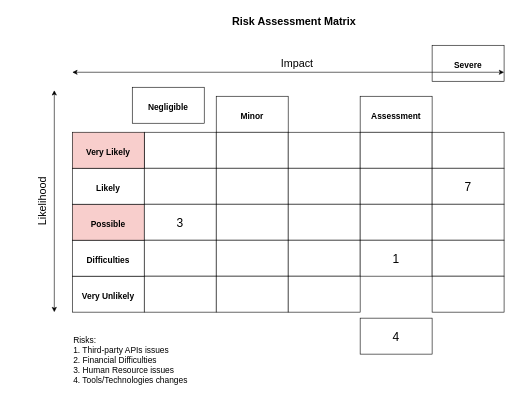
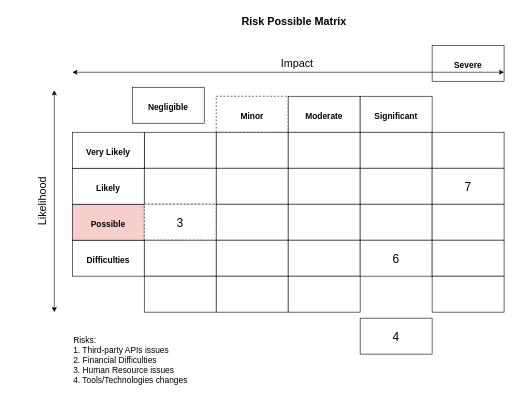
(294, 21) -> (294, 21)
(252, 114) -> (252, 114)
none -> (324, 114)
(396, 114) -> (396, 114)
(108, 150) -> (108, 150)
(180, 222) -> (180, 222)
(396, 258) -> (396, 258)
(108, 294) -> none
